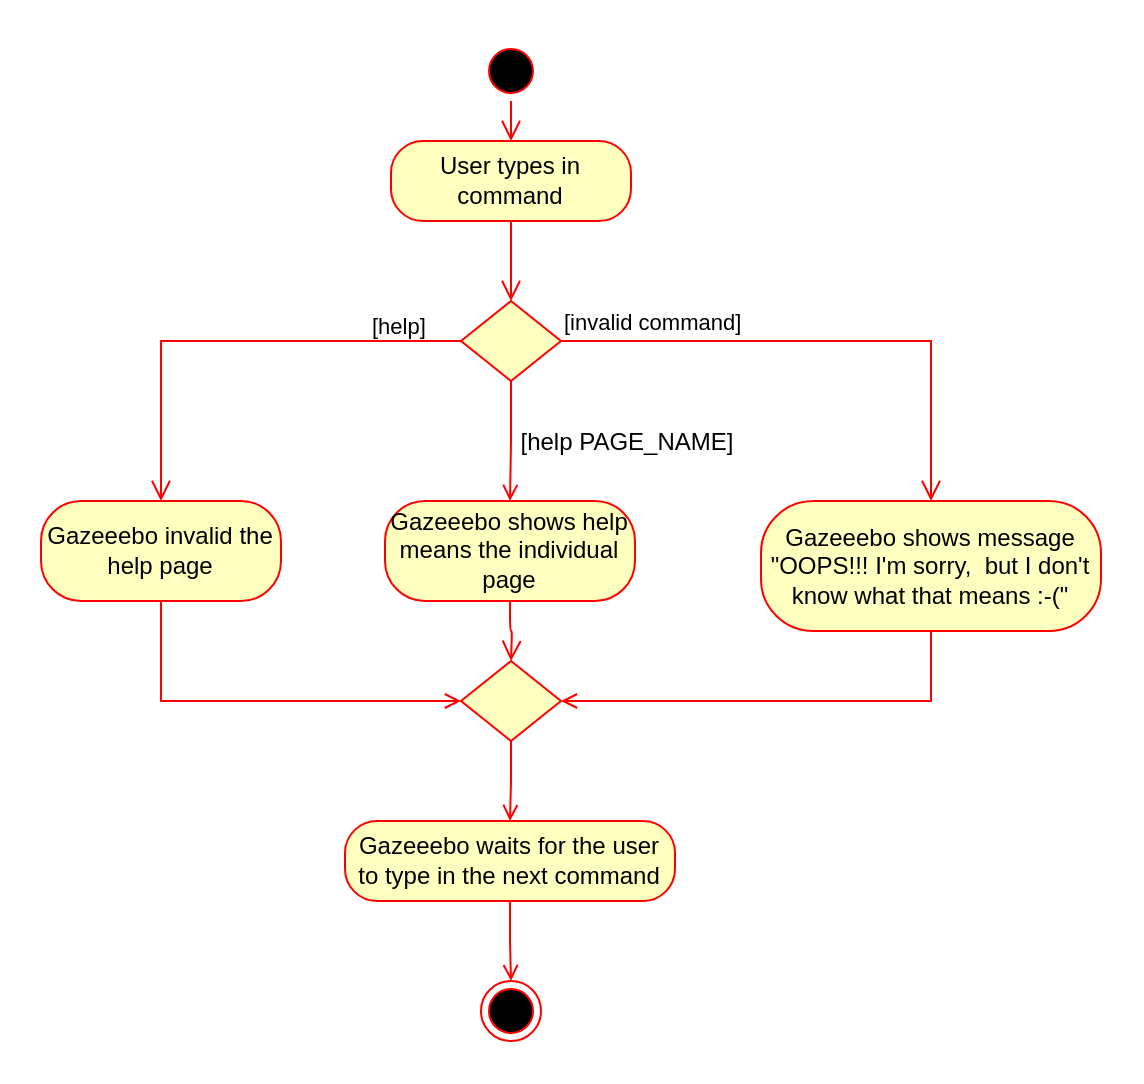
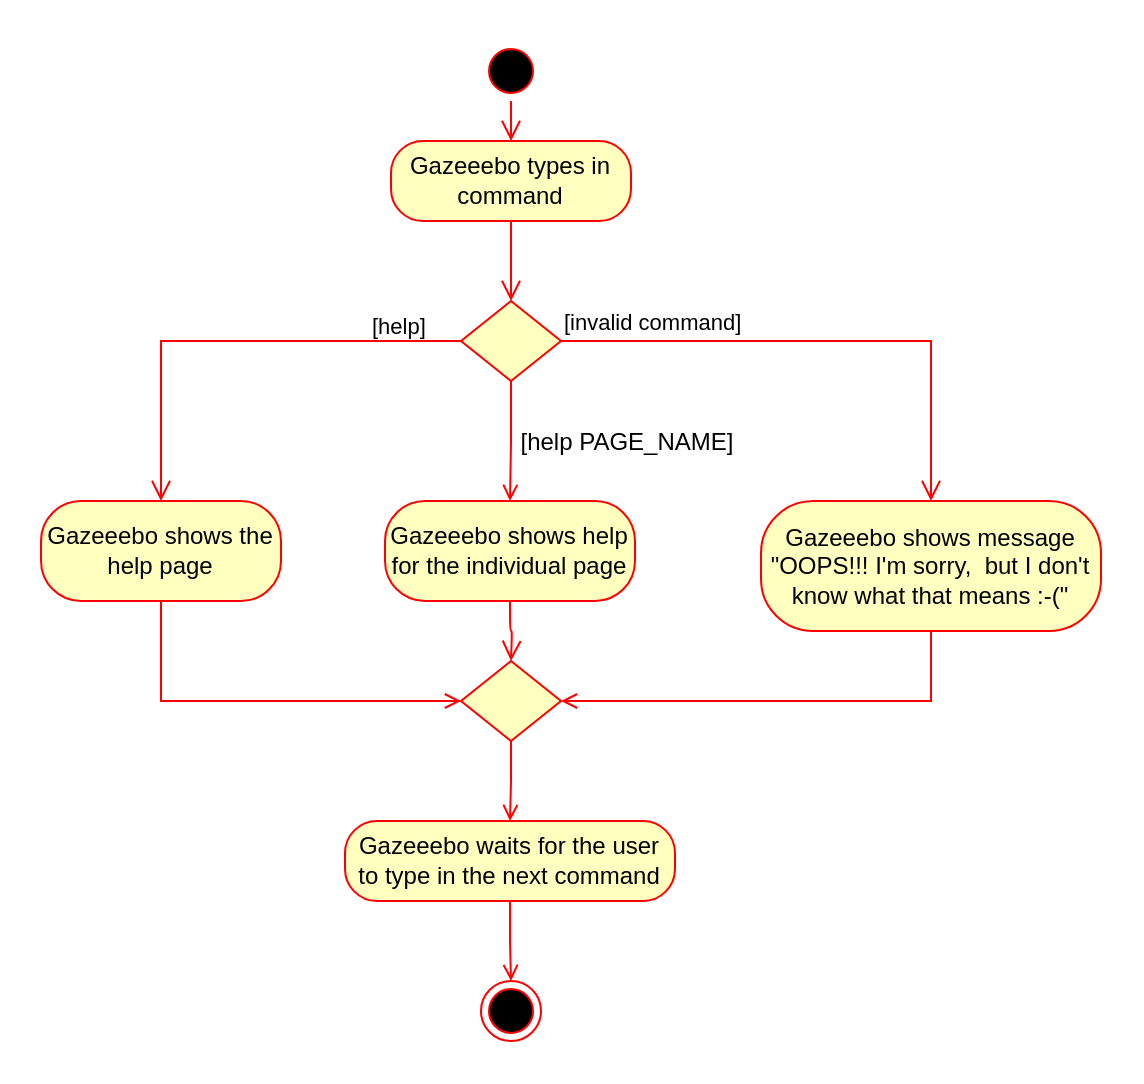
(511, 181) -> (511, 181)
(161, 551) -> (161, 551)
(510, 551) -> (510, 551)
